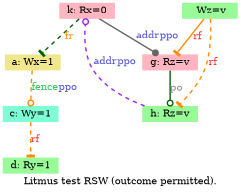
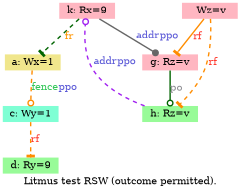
(87, 11) -> (87, 11)
(210, 11) -> (210, 11)
(31, 166) -> (31, 166)
